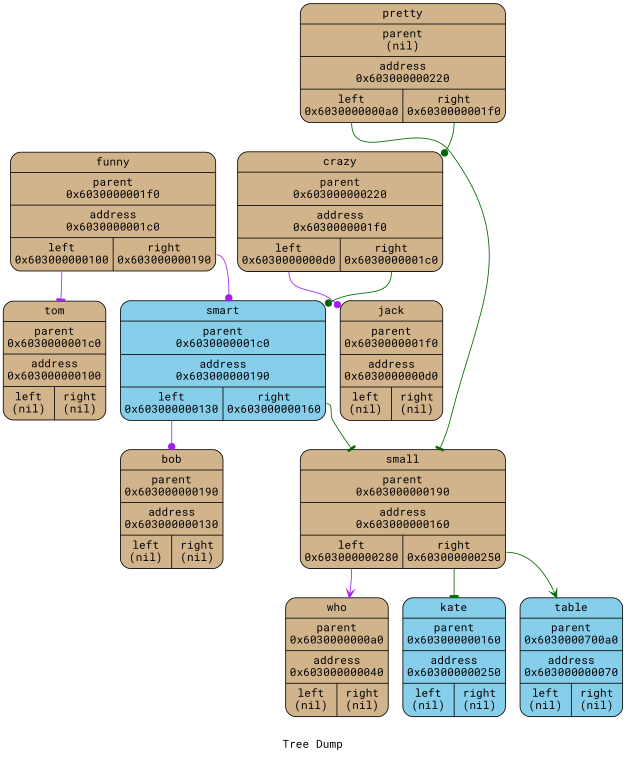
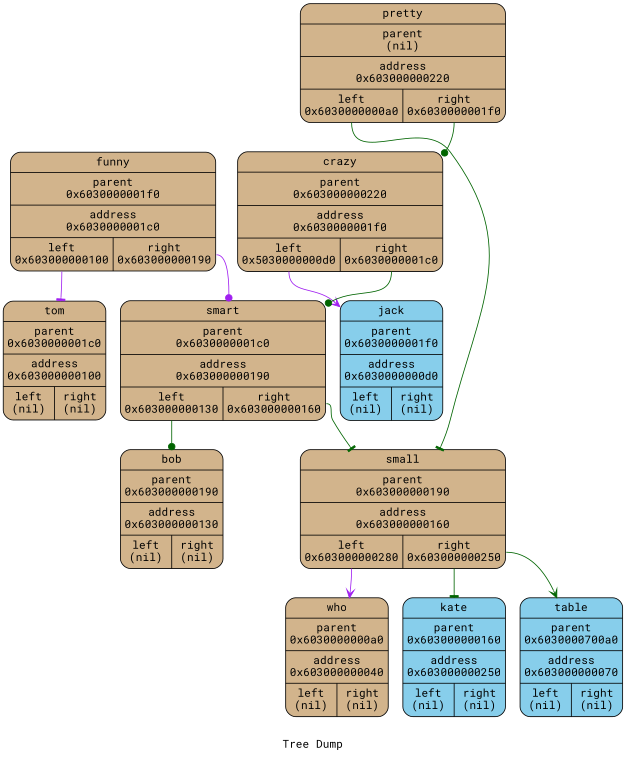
(289, 260) -> (289, 260)
(308, 290) -> (308, 290)
(223, 361) -> (223, 361)
(391, 361) -> (391, 361)
(172, 432) -> (172, 432)
